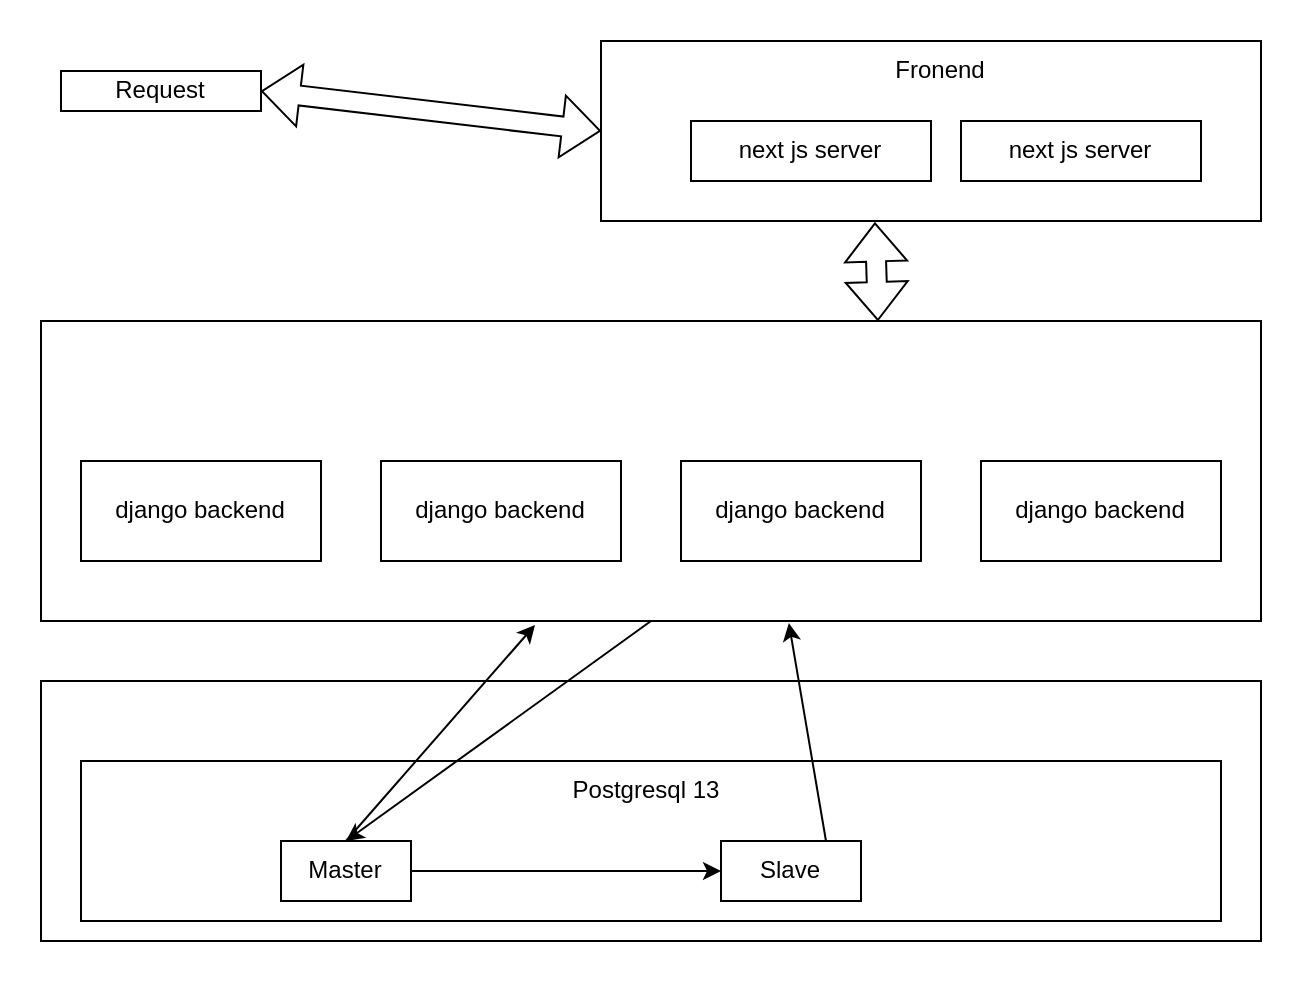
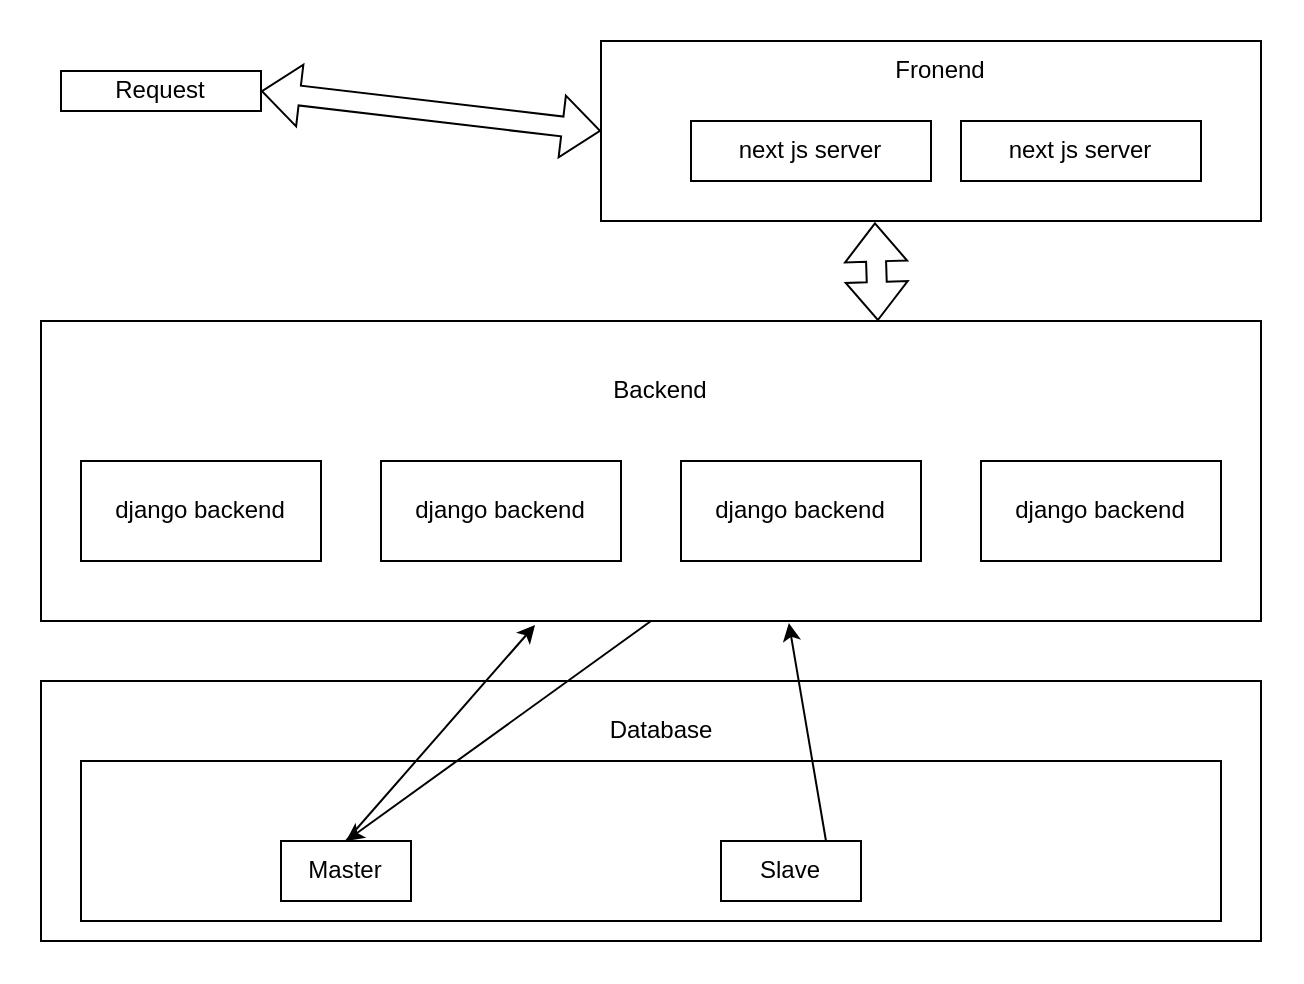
none -> (661, 391)
none -> (661, 731)
(646, 791) -> none
(559, 871) -> none
